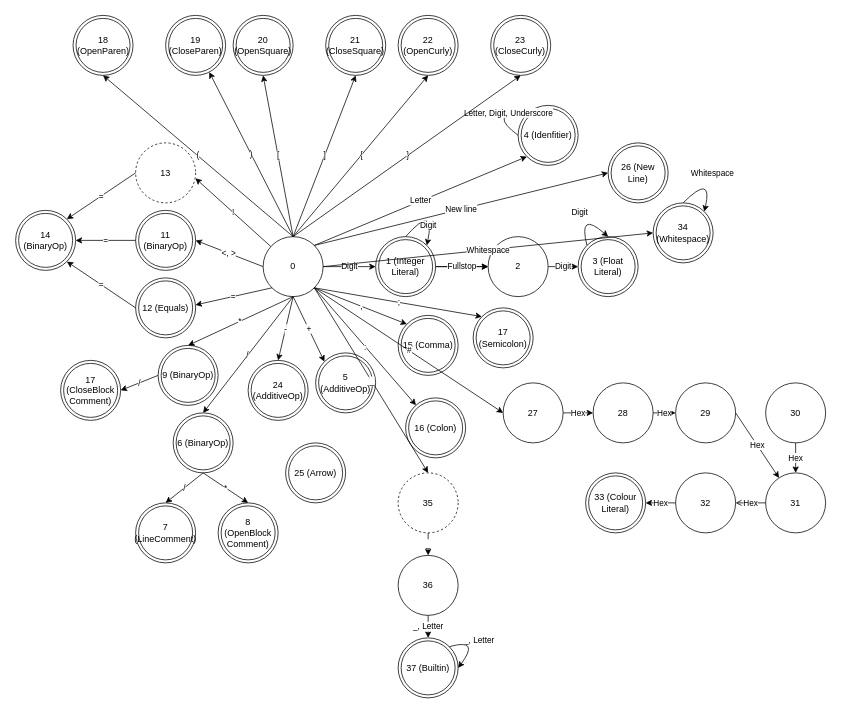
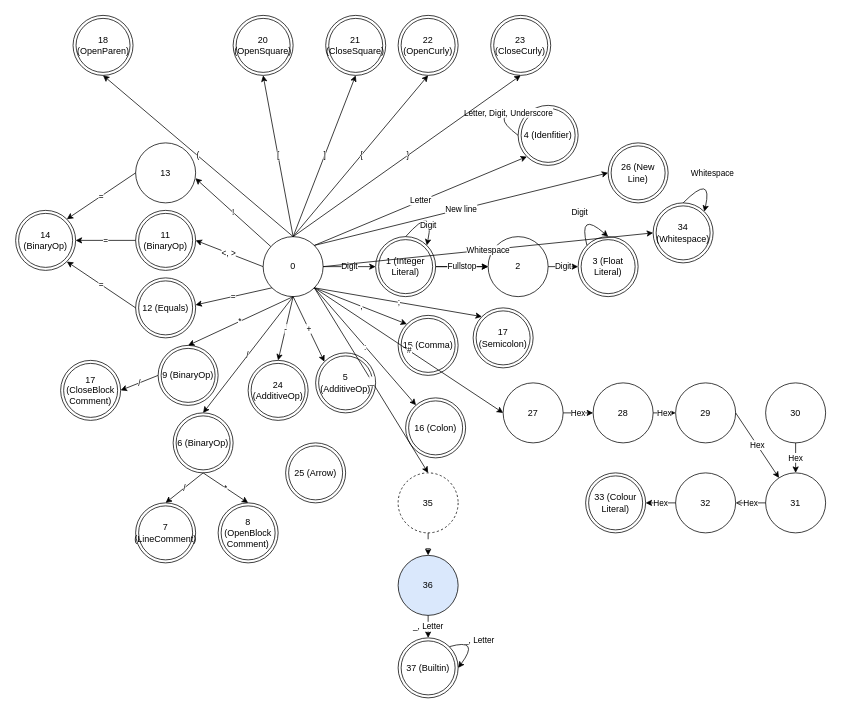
(195, 45) -> none
(250, 153) -> none
(165, 173) -> (165, 173)
(428, 585) -> (428, 585)
